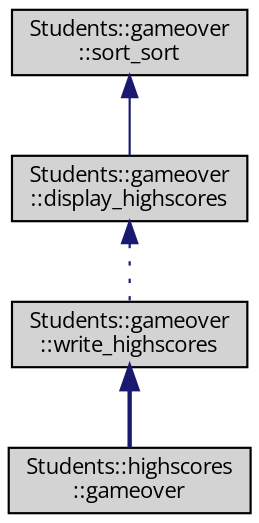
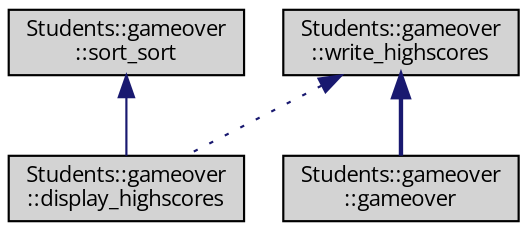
(130, 273) -> (254, 121)
(130, 481) -> (401, 188)
